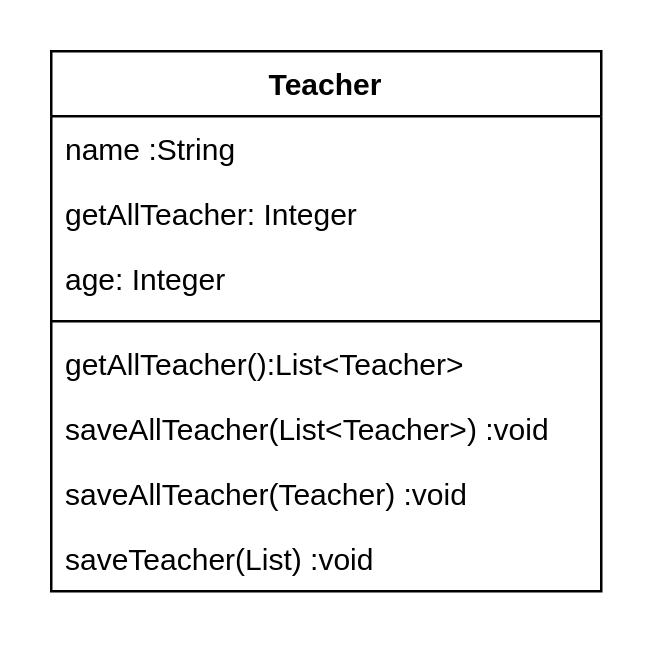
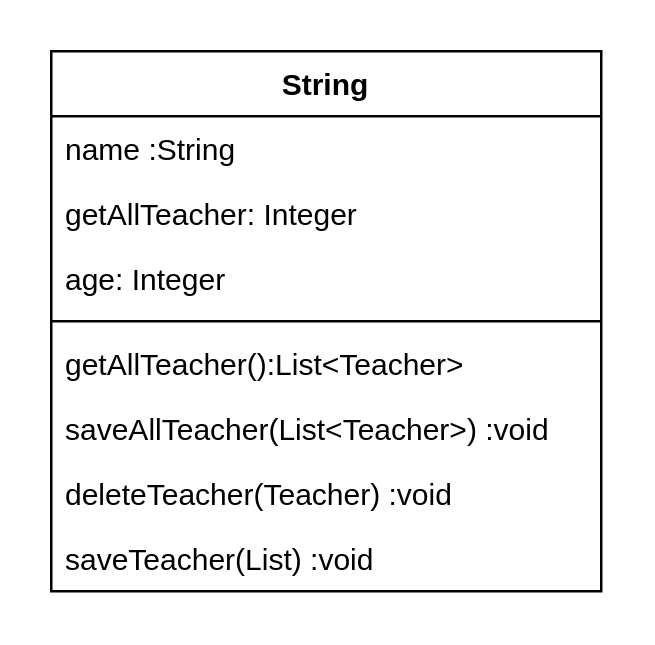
(325, 85) -> (325, 85)
(289, 495) -> (285, 495)
